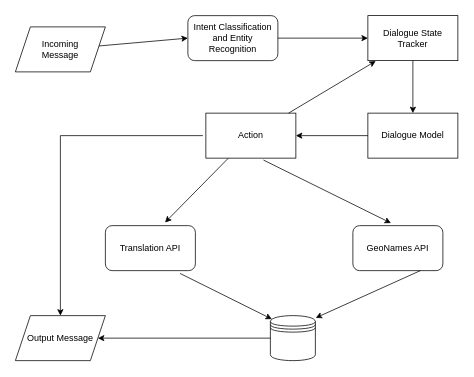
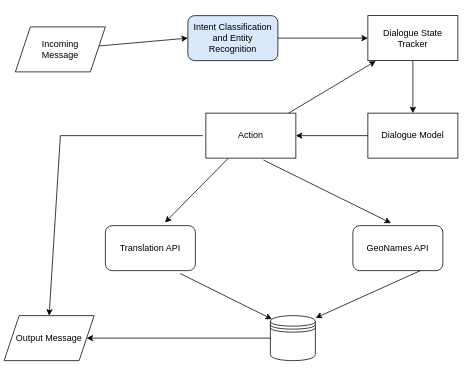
(233, 38) -> (233, 38)
(60, 338) -> (49, 338)
